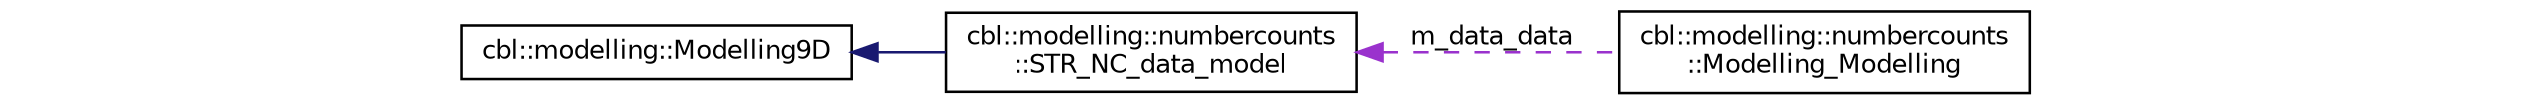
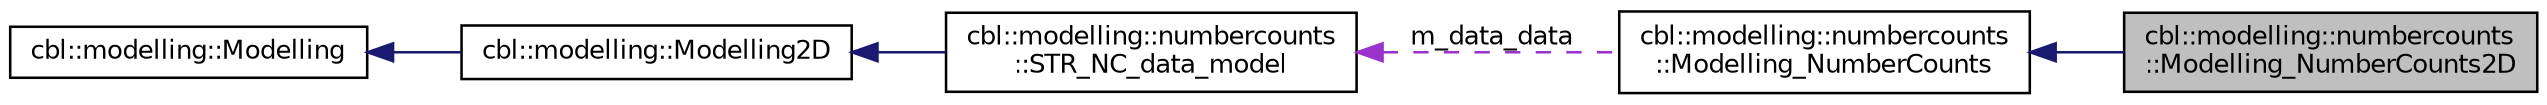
none -> (189, 52)
(657, 52) -> (657, 52)
(1825, 52) -> (1825, 52)
none -> (2331, 52)
